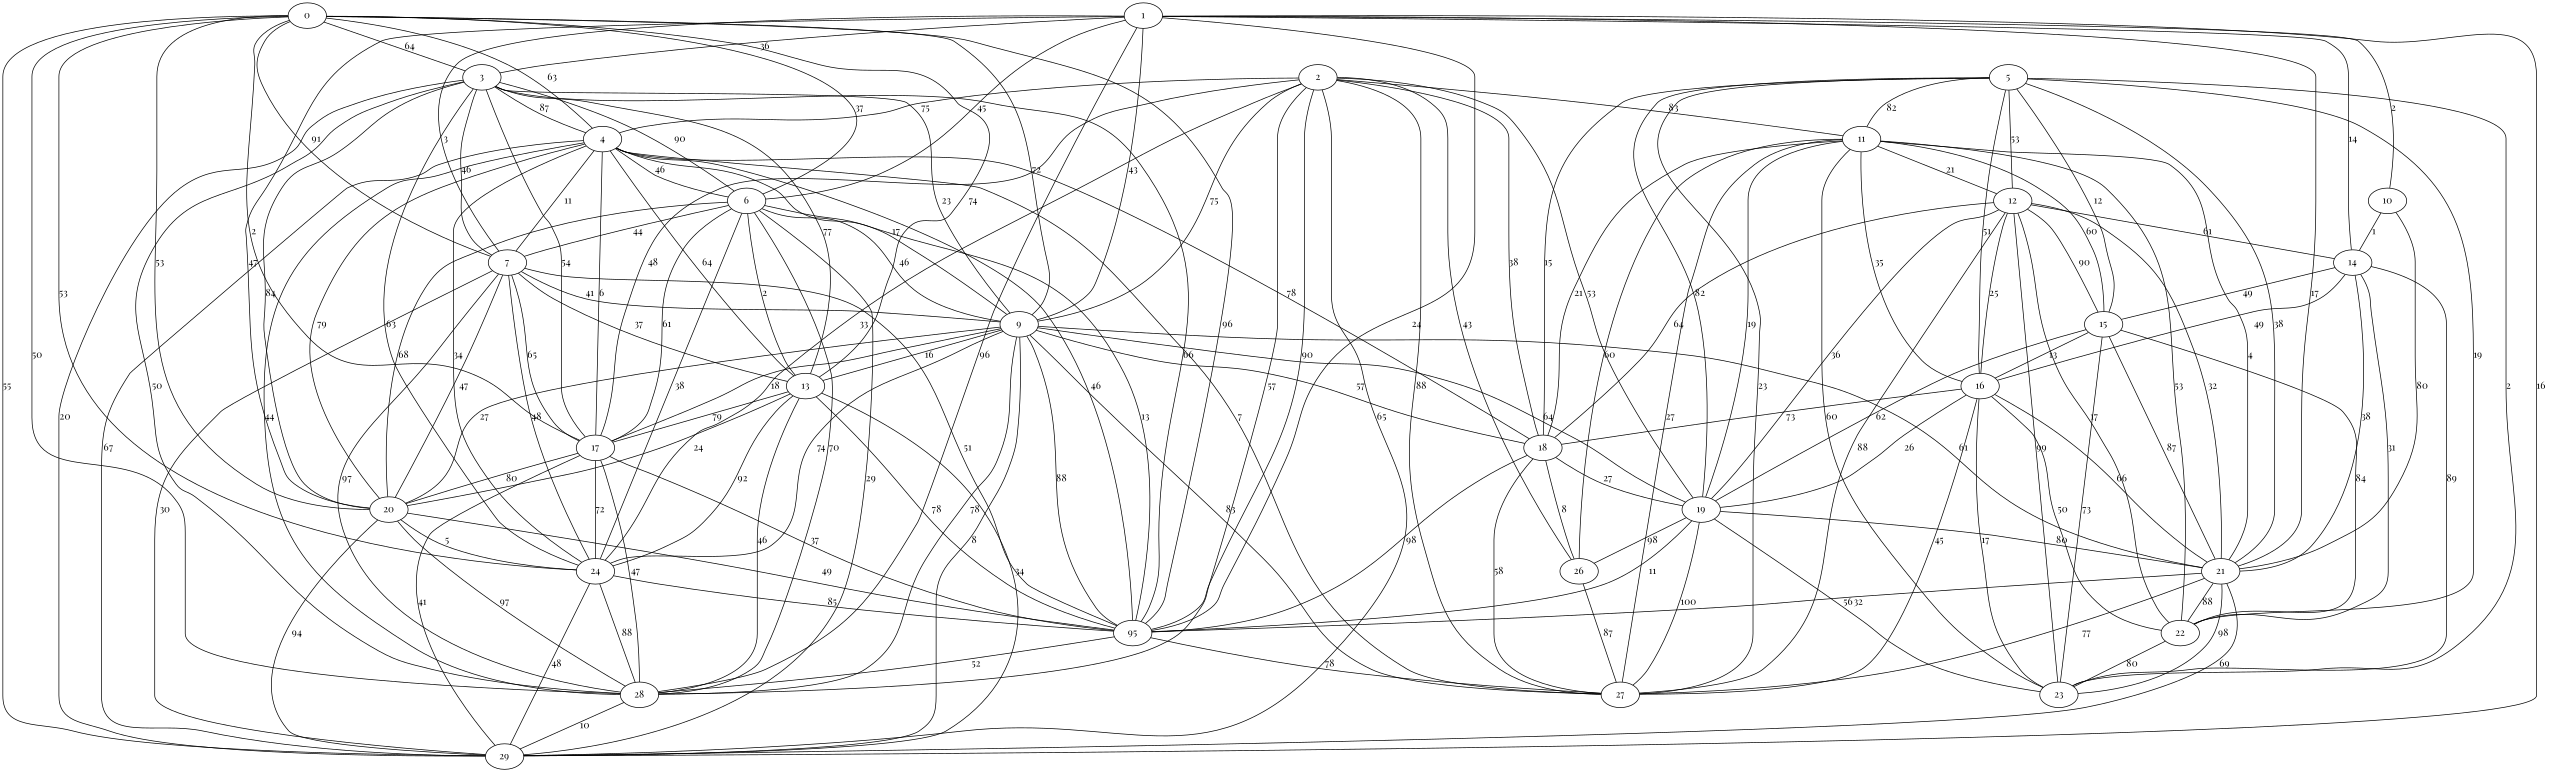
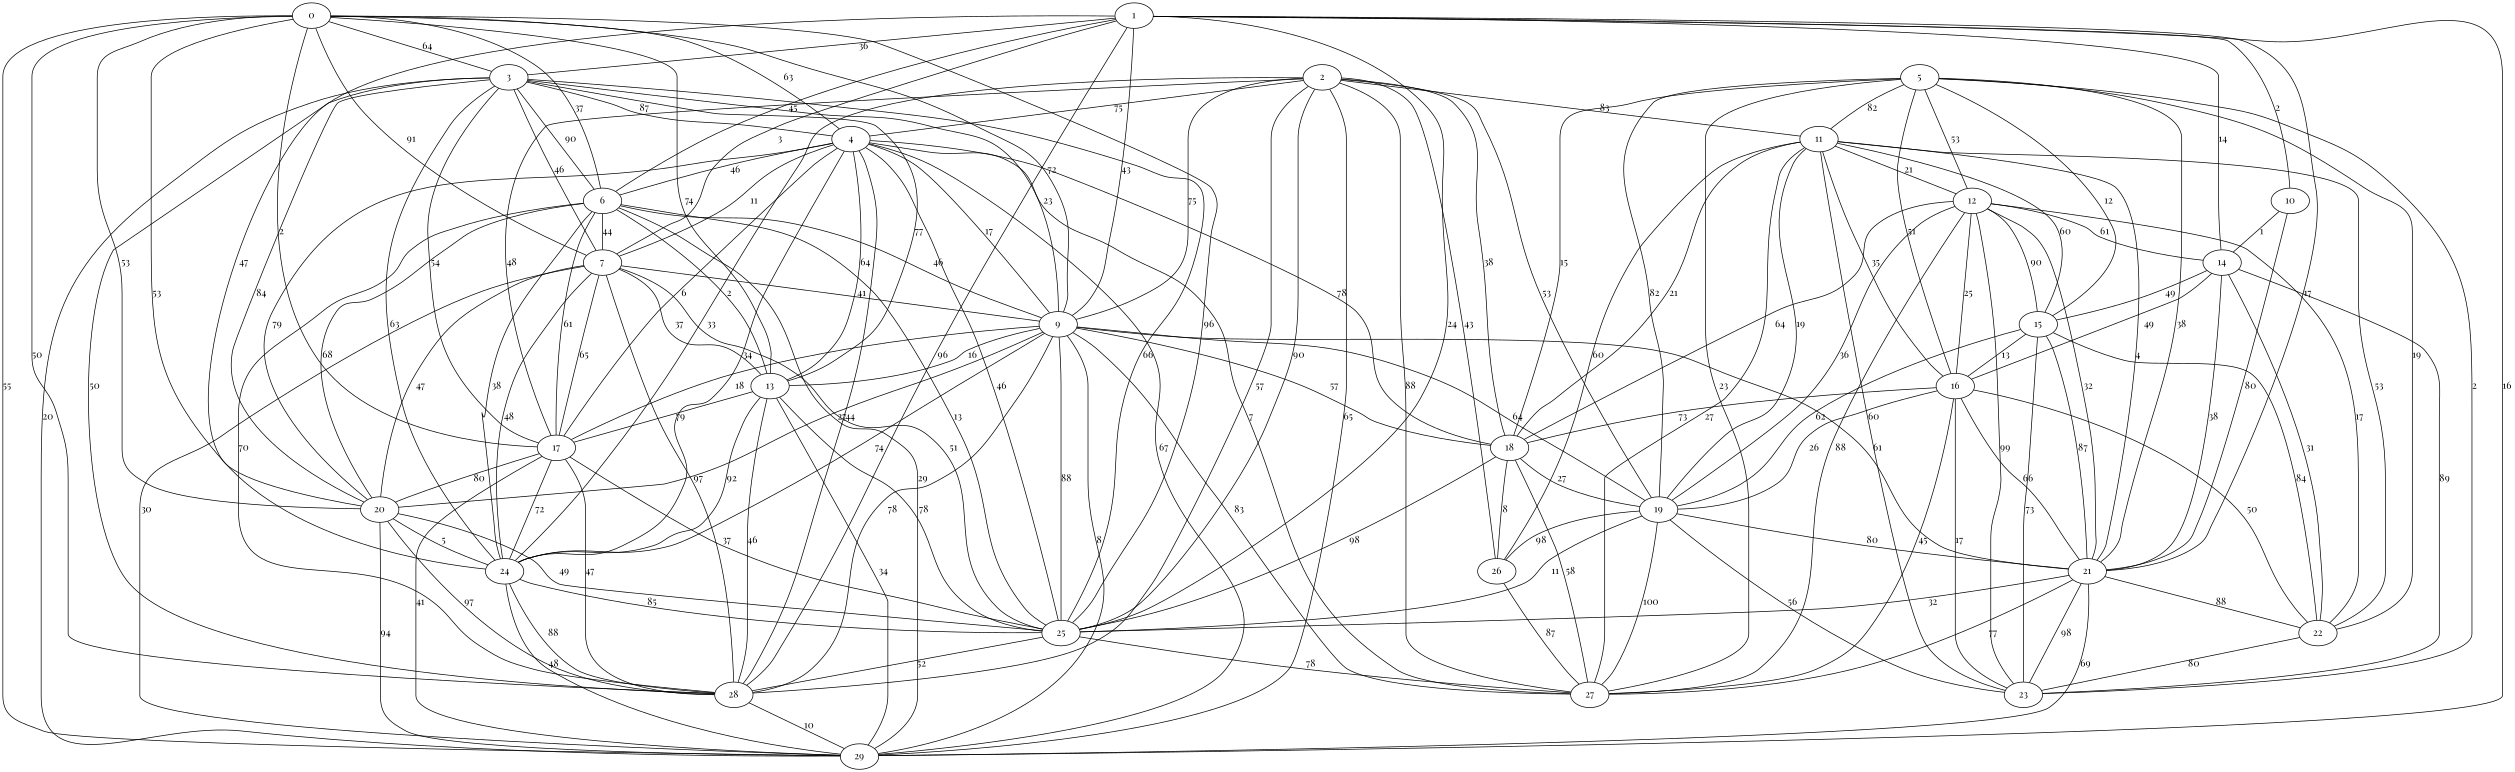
(584, 471) -> none
(1133, 633) -> (1061, 633)
